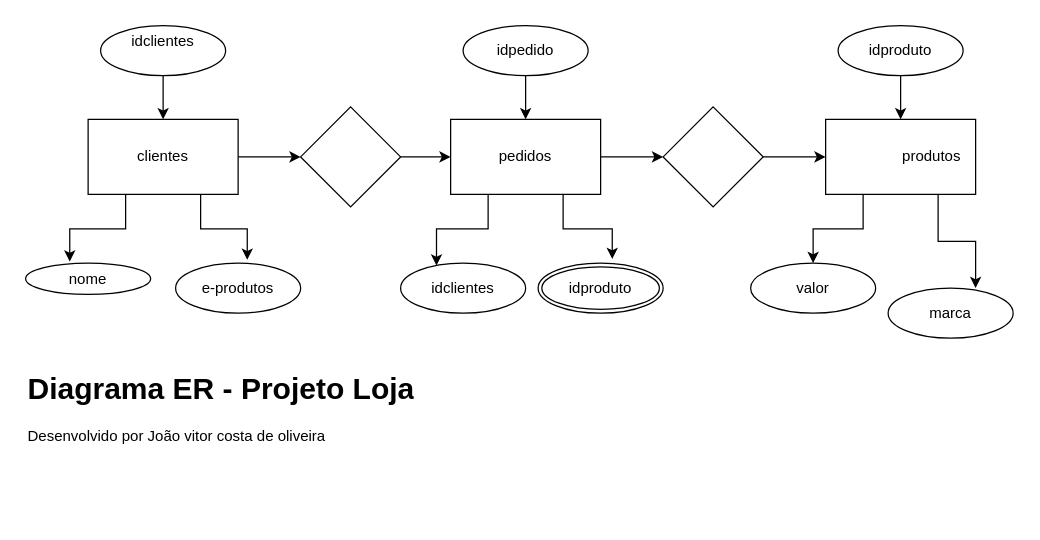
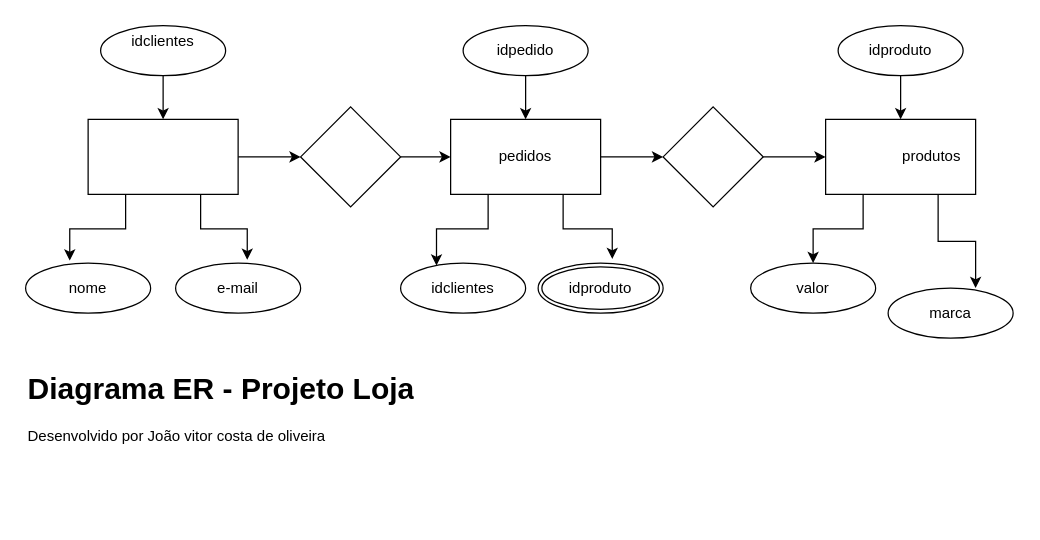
(163, 157) -> none
(88, 279) -> (88, 288)
(238, 288) -> (238, 288)
